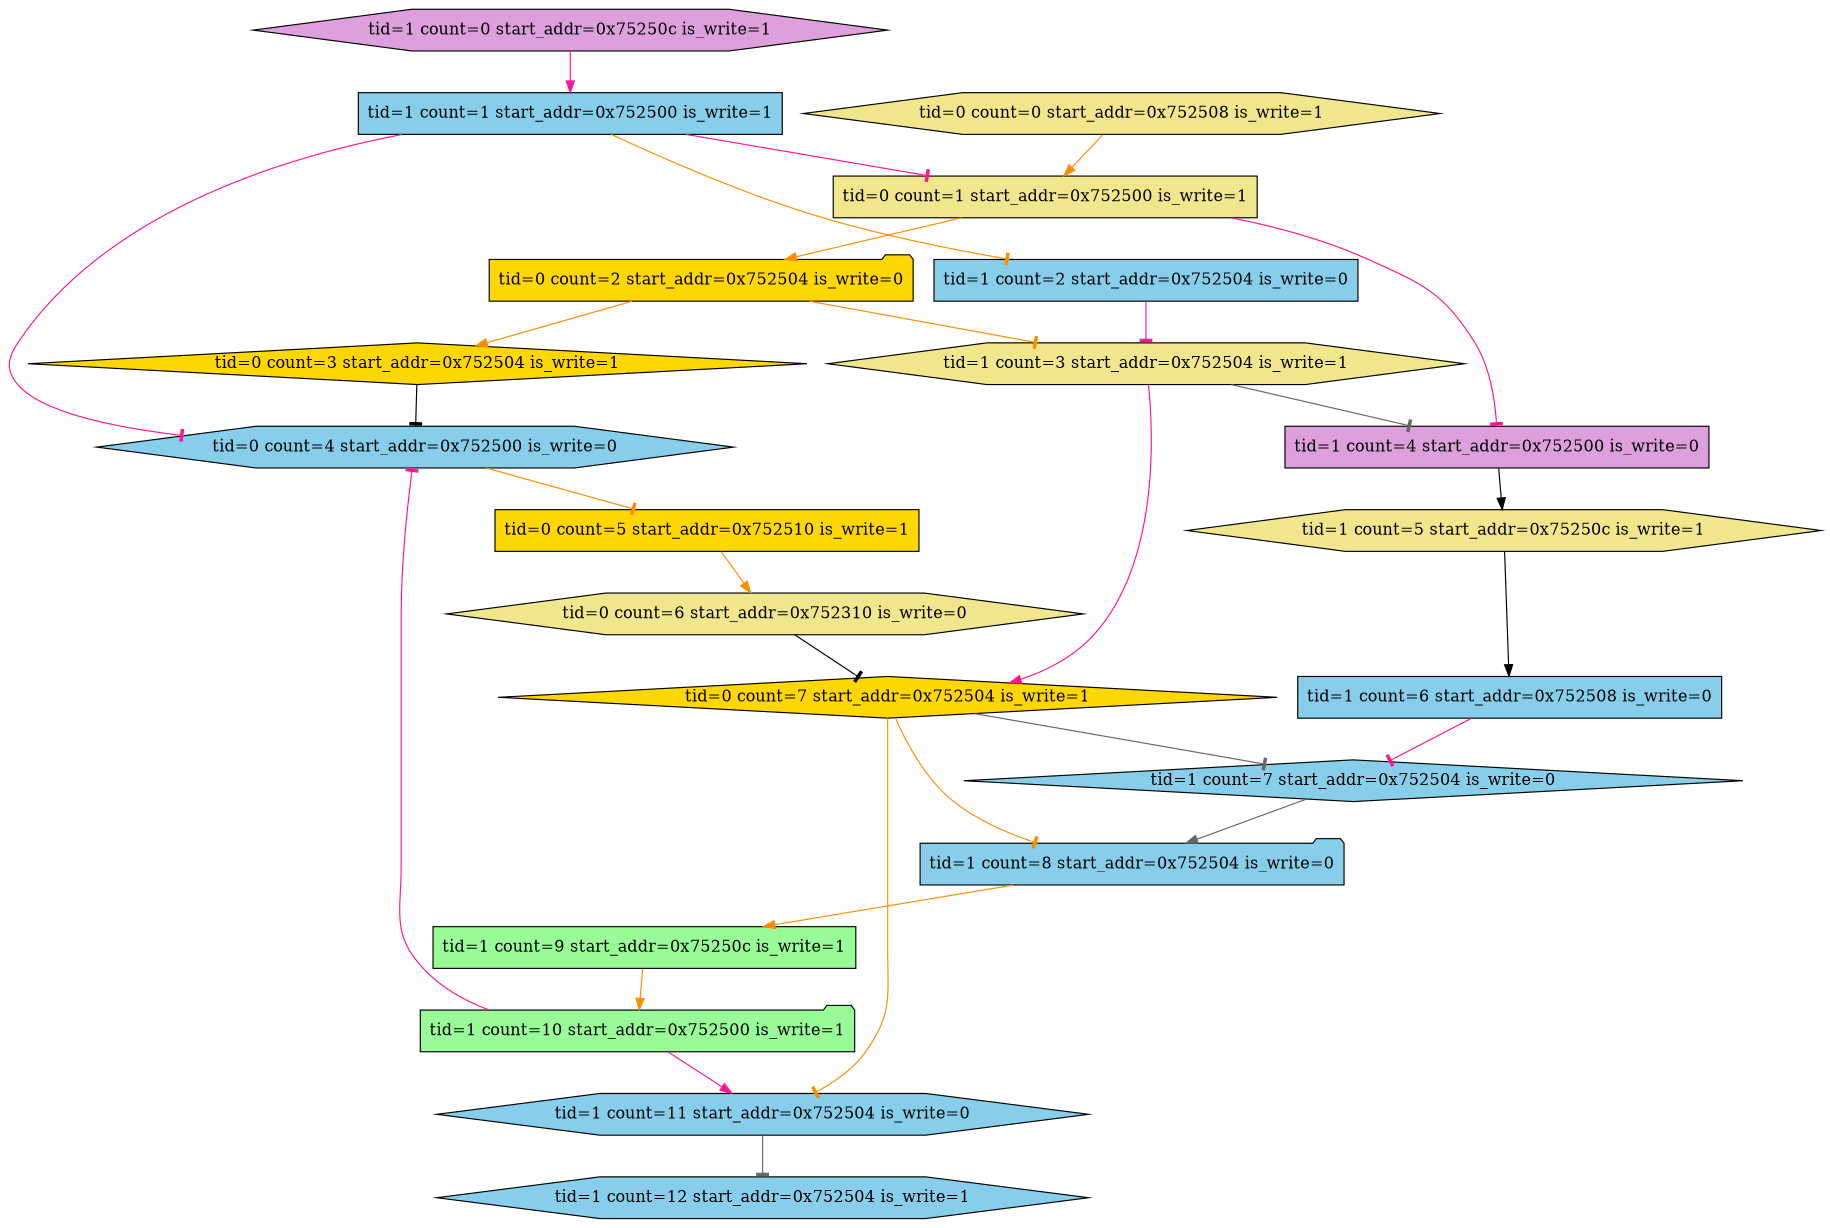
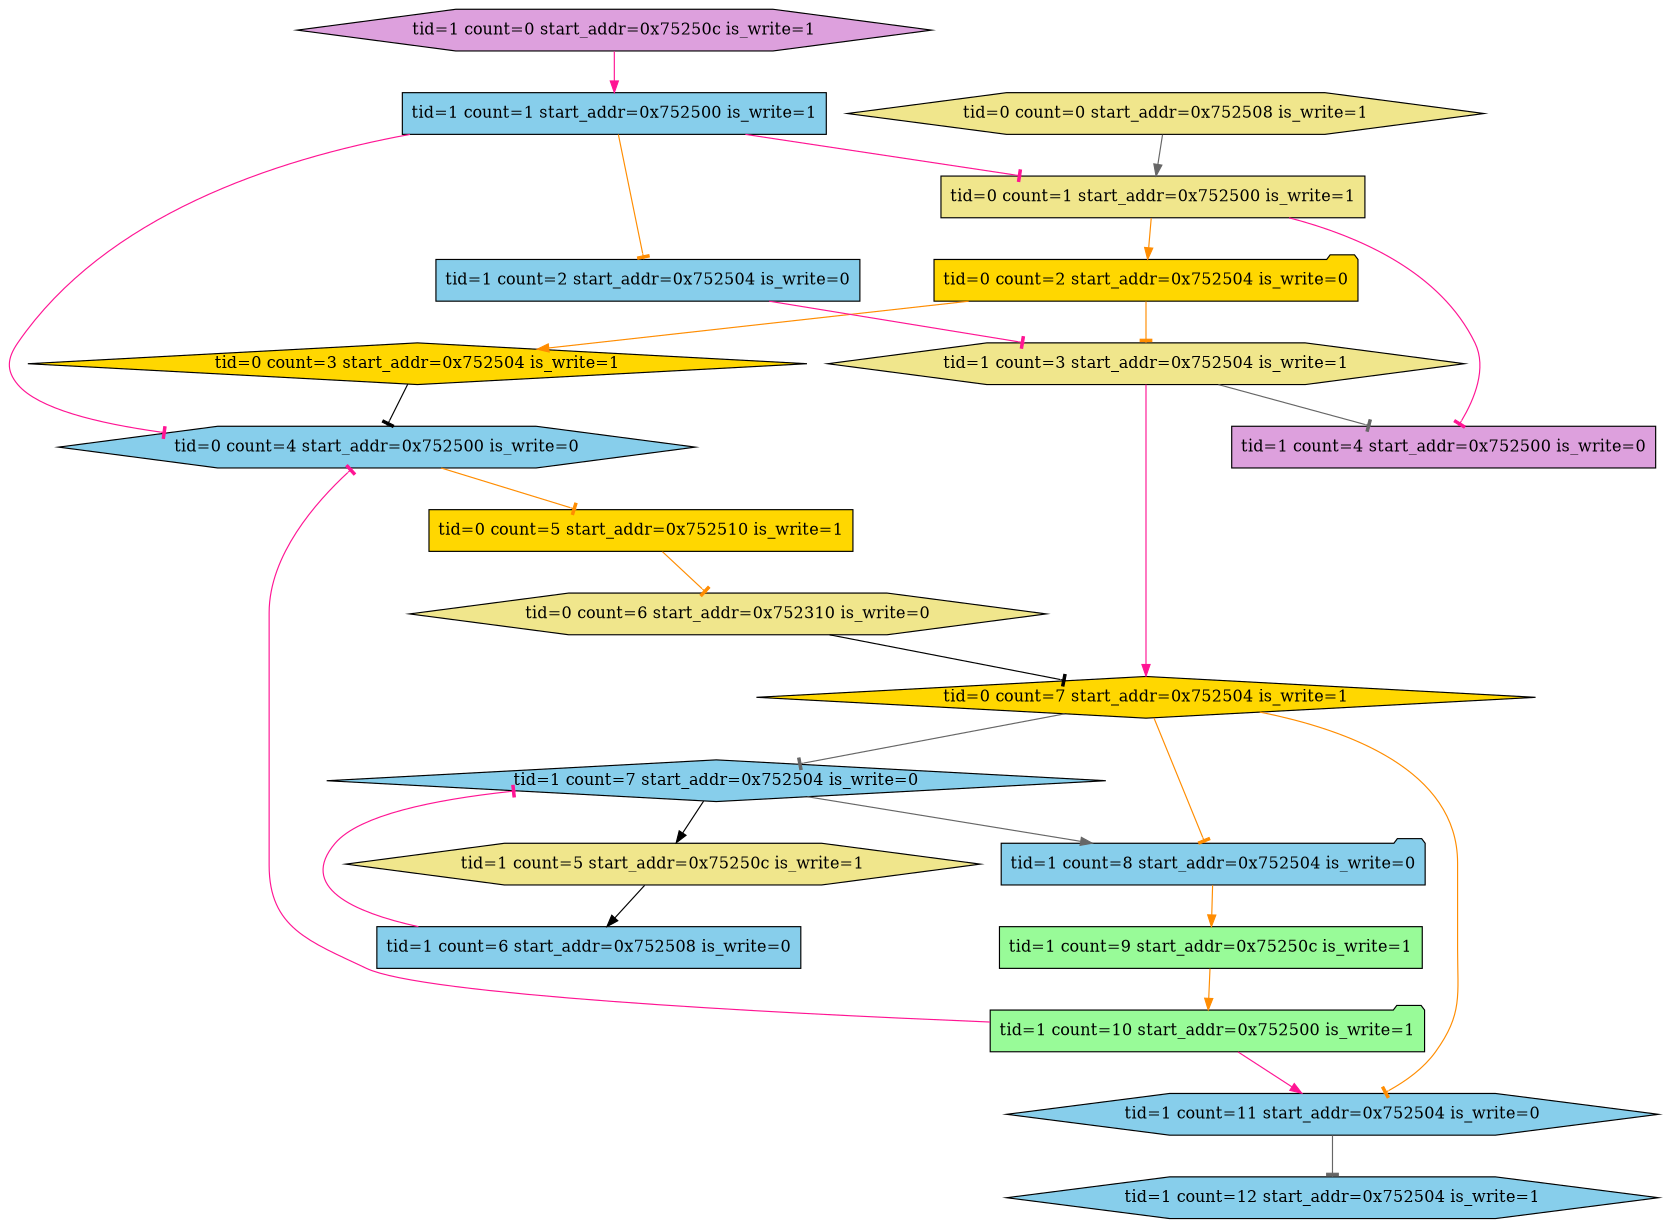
(1087, 151) -> (1160, 150)
(1500, 483) -> (693, 817)
(733, 568) -> (682, 570)
